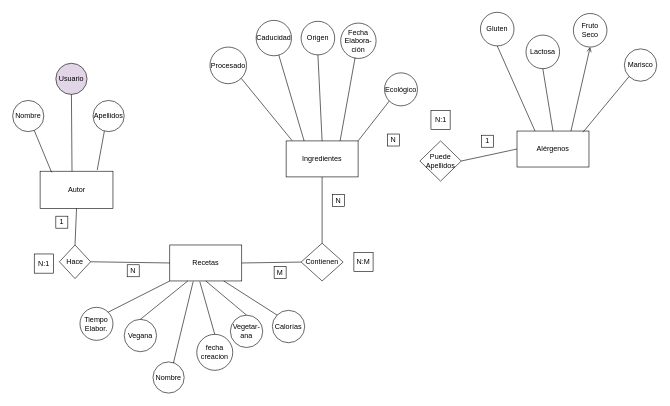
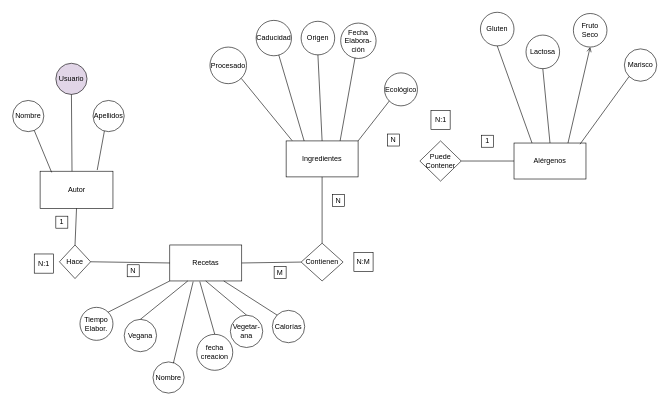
(553, 149) -> (550, 161)
(440, 161) -> (440, 161)
